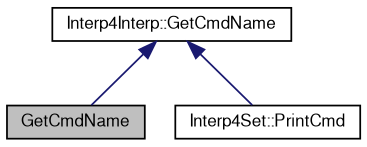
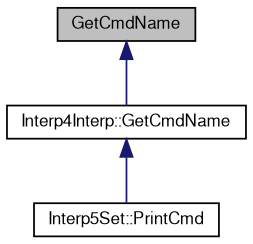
(117, 80) -> (126, 82)
(268, 122) -> (126, 220)
